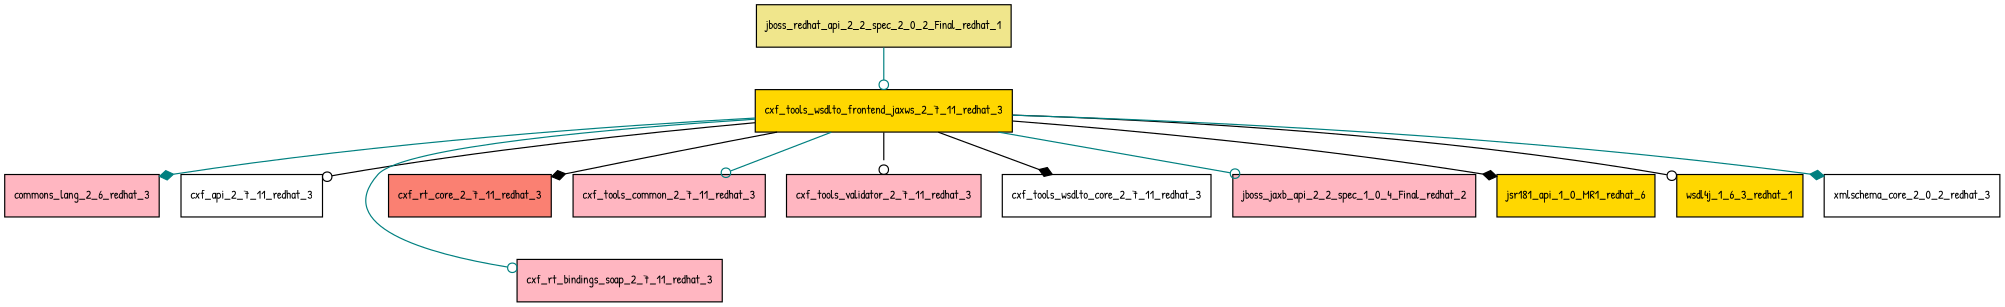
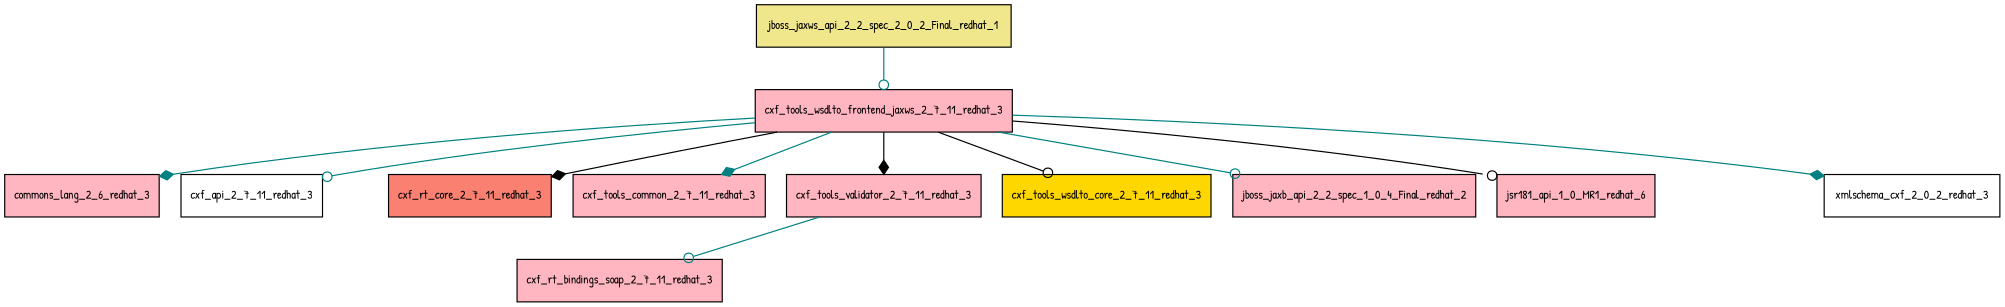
(884, 26) -> (884, 26)
(884, 111) -> (884, 111)
(1248, 143) -> (1248, 143)
(543, 145) -> (543, 145)
(884, 146) -> (884, 146)
(468, 148) -> (757, 237)
(781, 152) -> (781, 152)
(991, 152) -> (991, 152)
(1107, 196) -> (1107, 196)
(1576, 196) -> (1576, 196)
(1740, 196) -> none
(1912, 196) -> (1912, 196)
